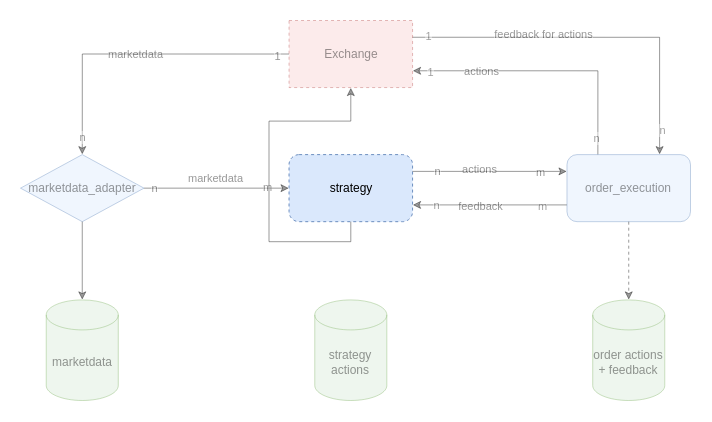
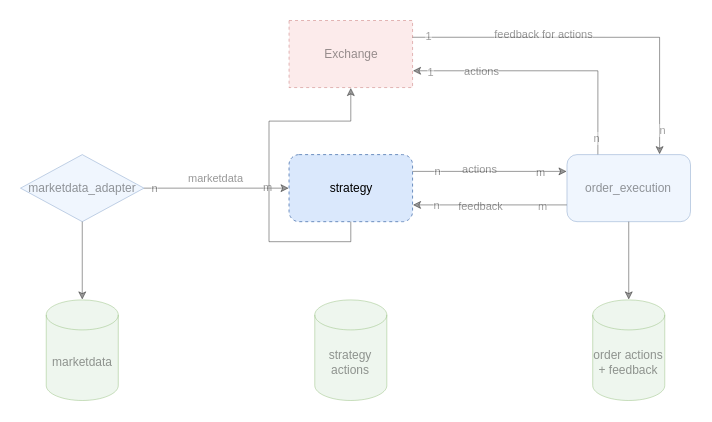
(82, 100) -> none
(629, 258) -> (629, 258)
